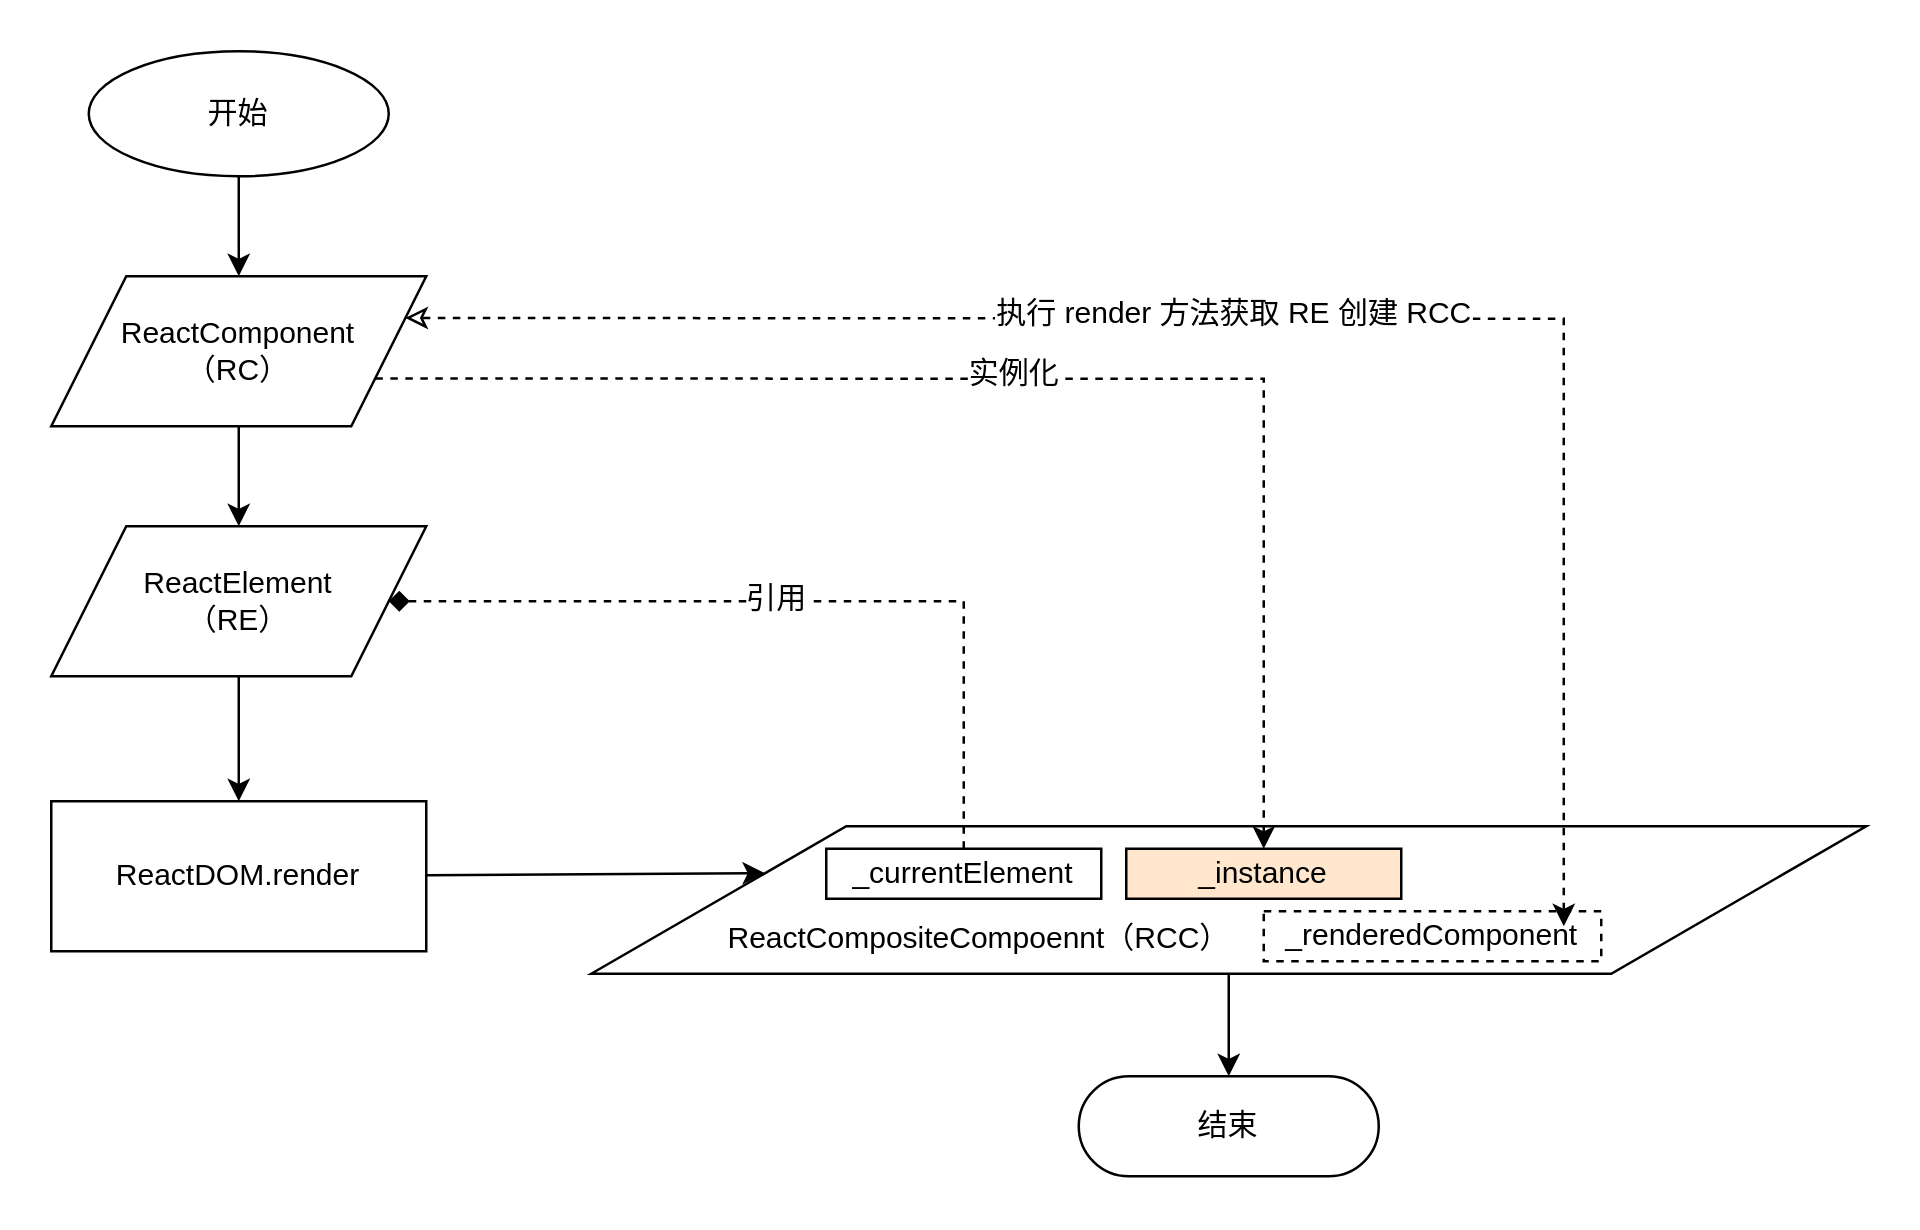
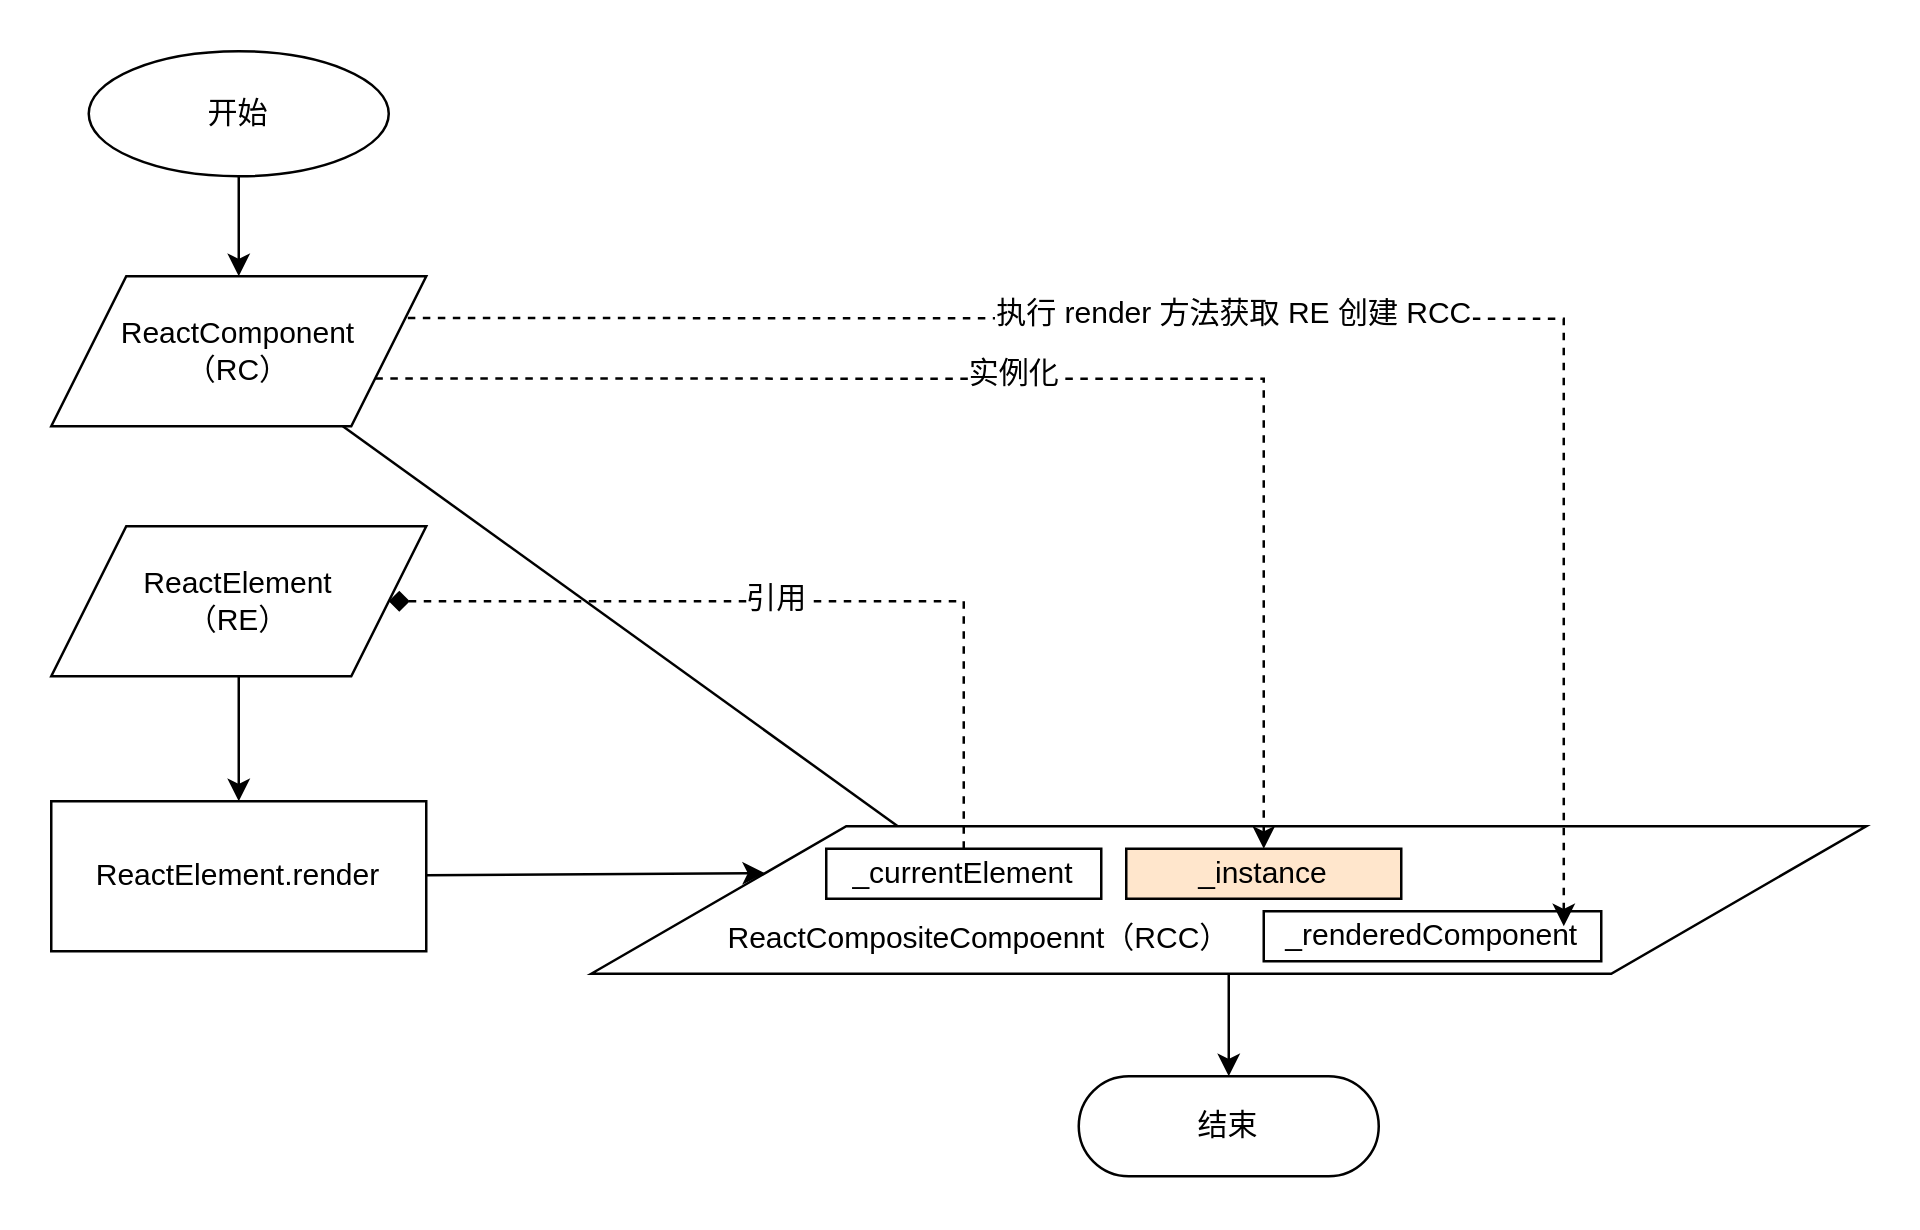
(423, 318) -> (415, 318)
(239, 468) -> (744, 715)
(239, 876) -> (239, 876)
(1433, 936) -> (1433, 936)
